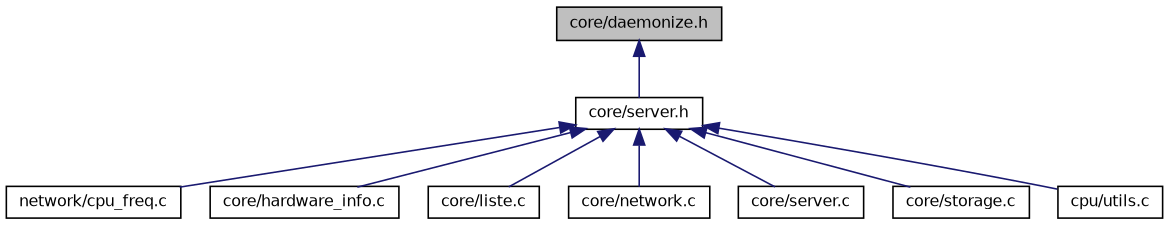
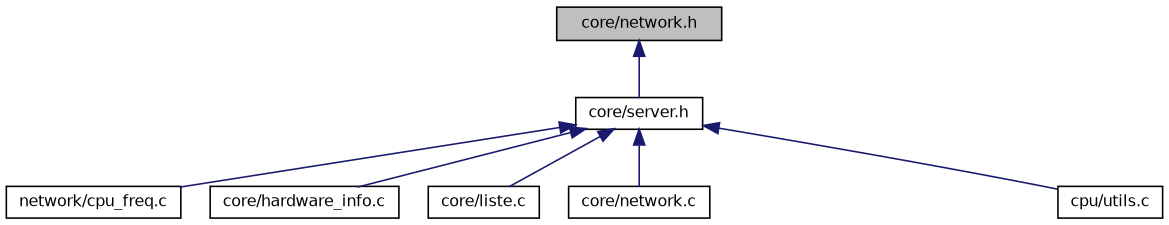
(639, 24) -> (639, 24)
(801, 202) -> none
(961, 202) -> none
